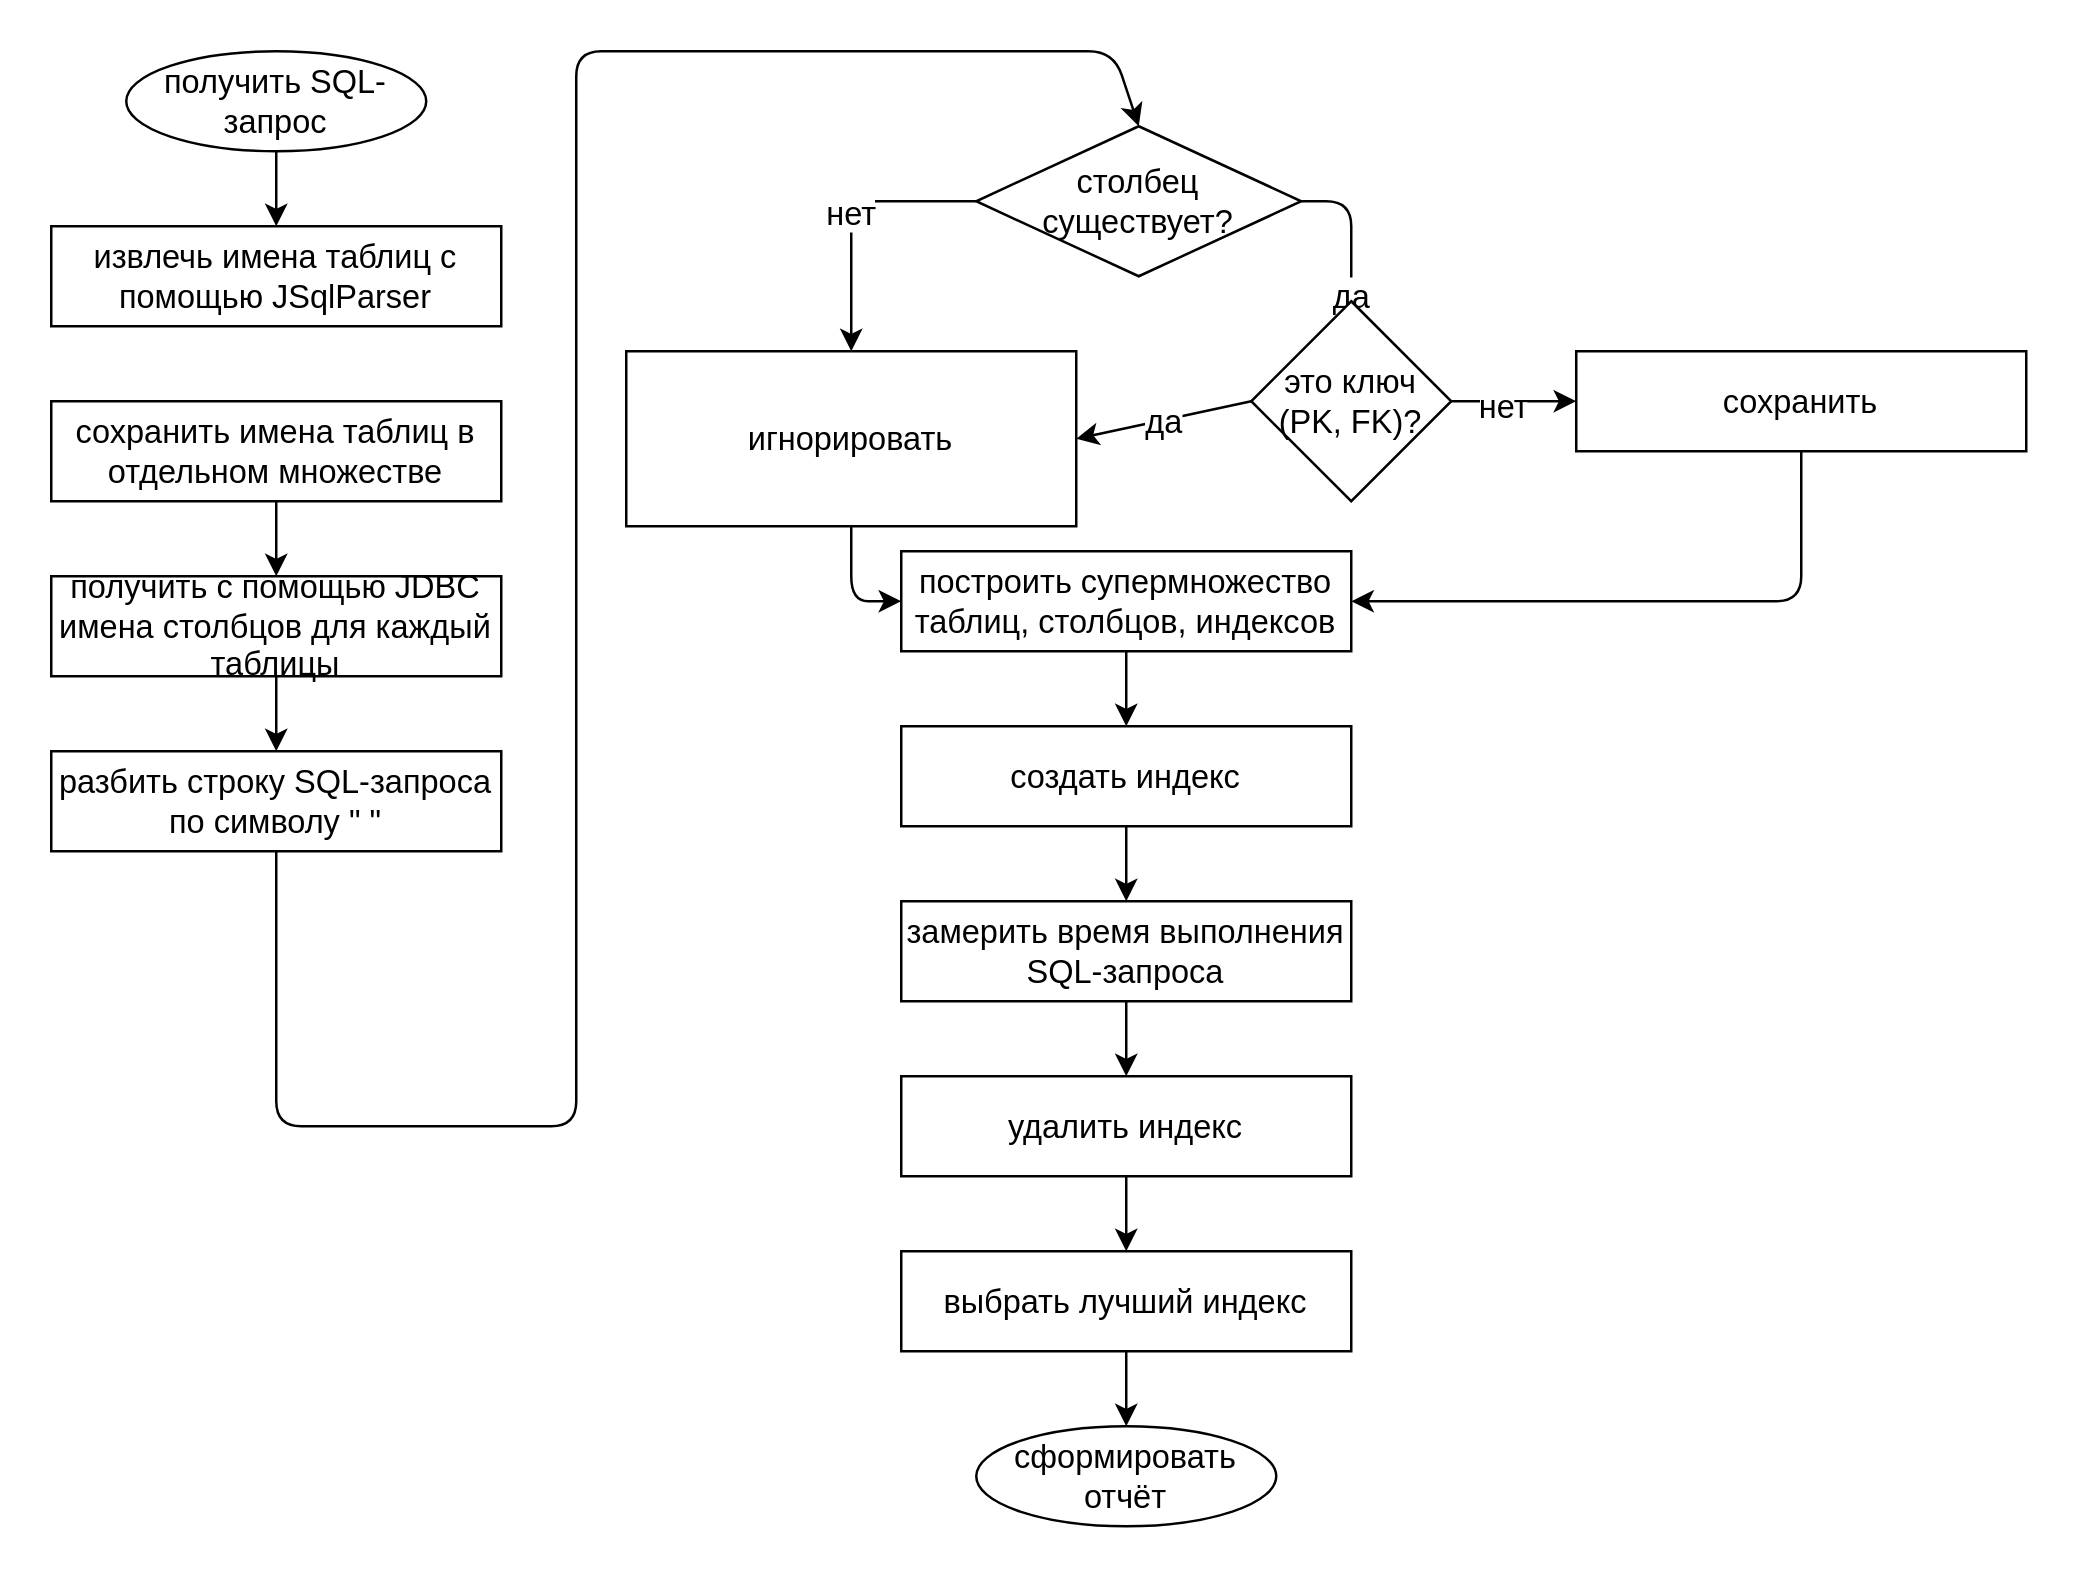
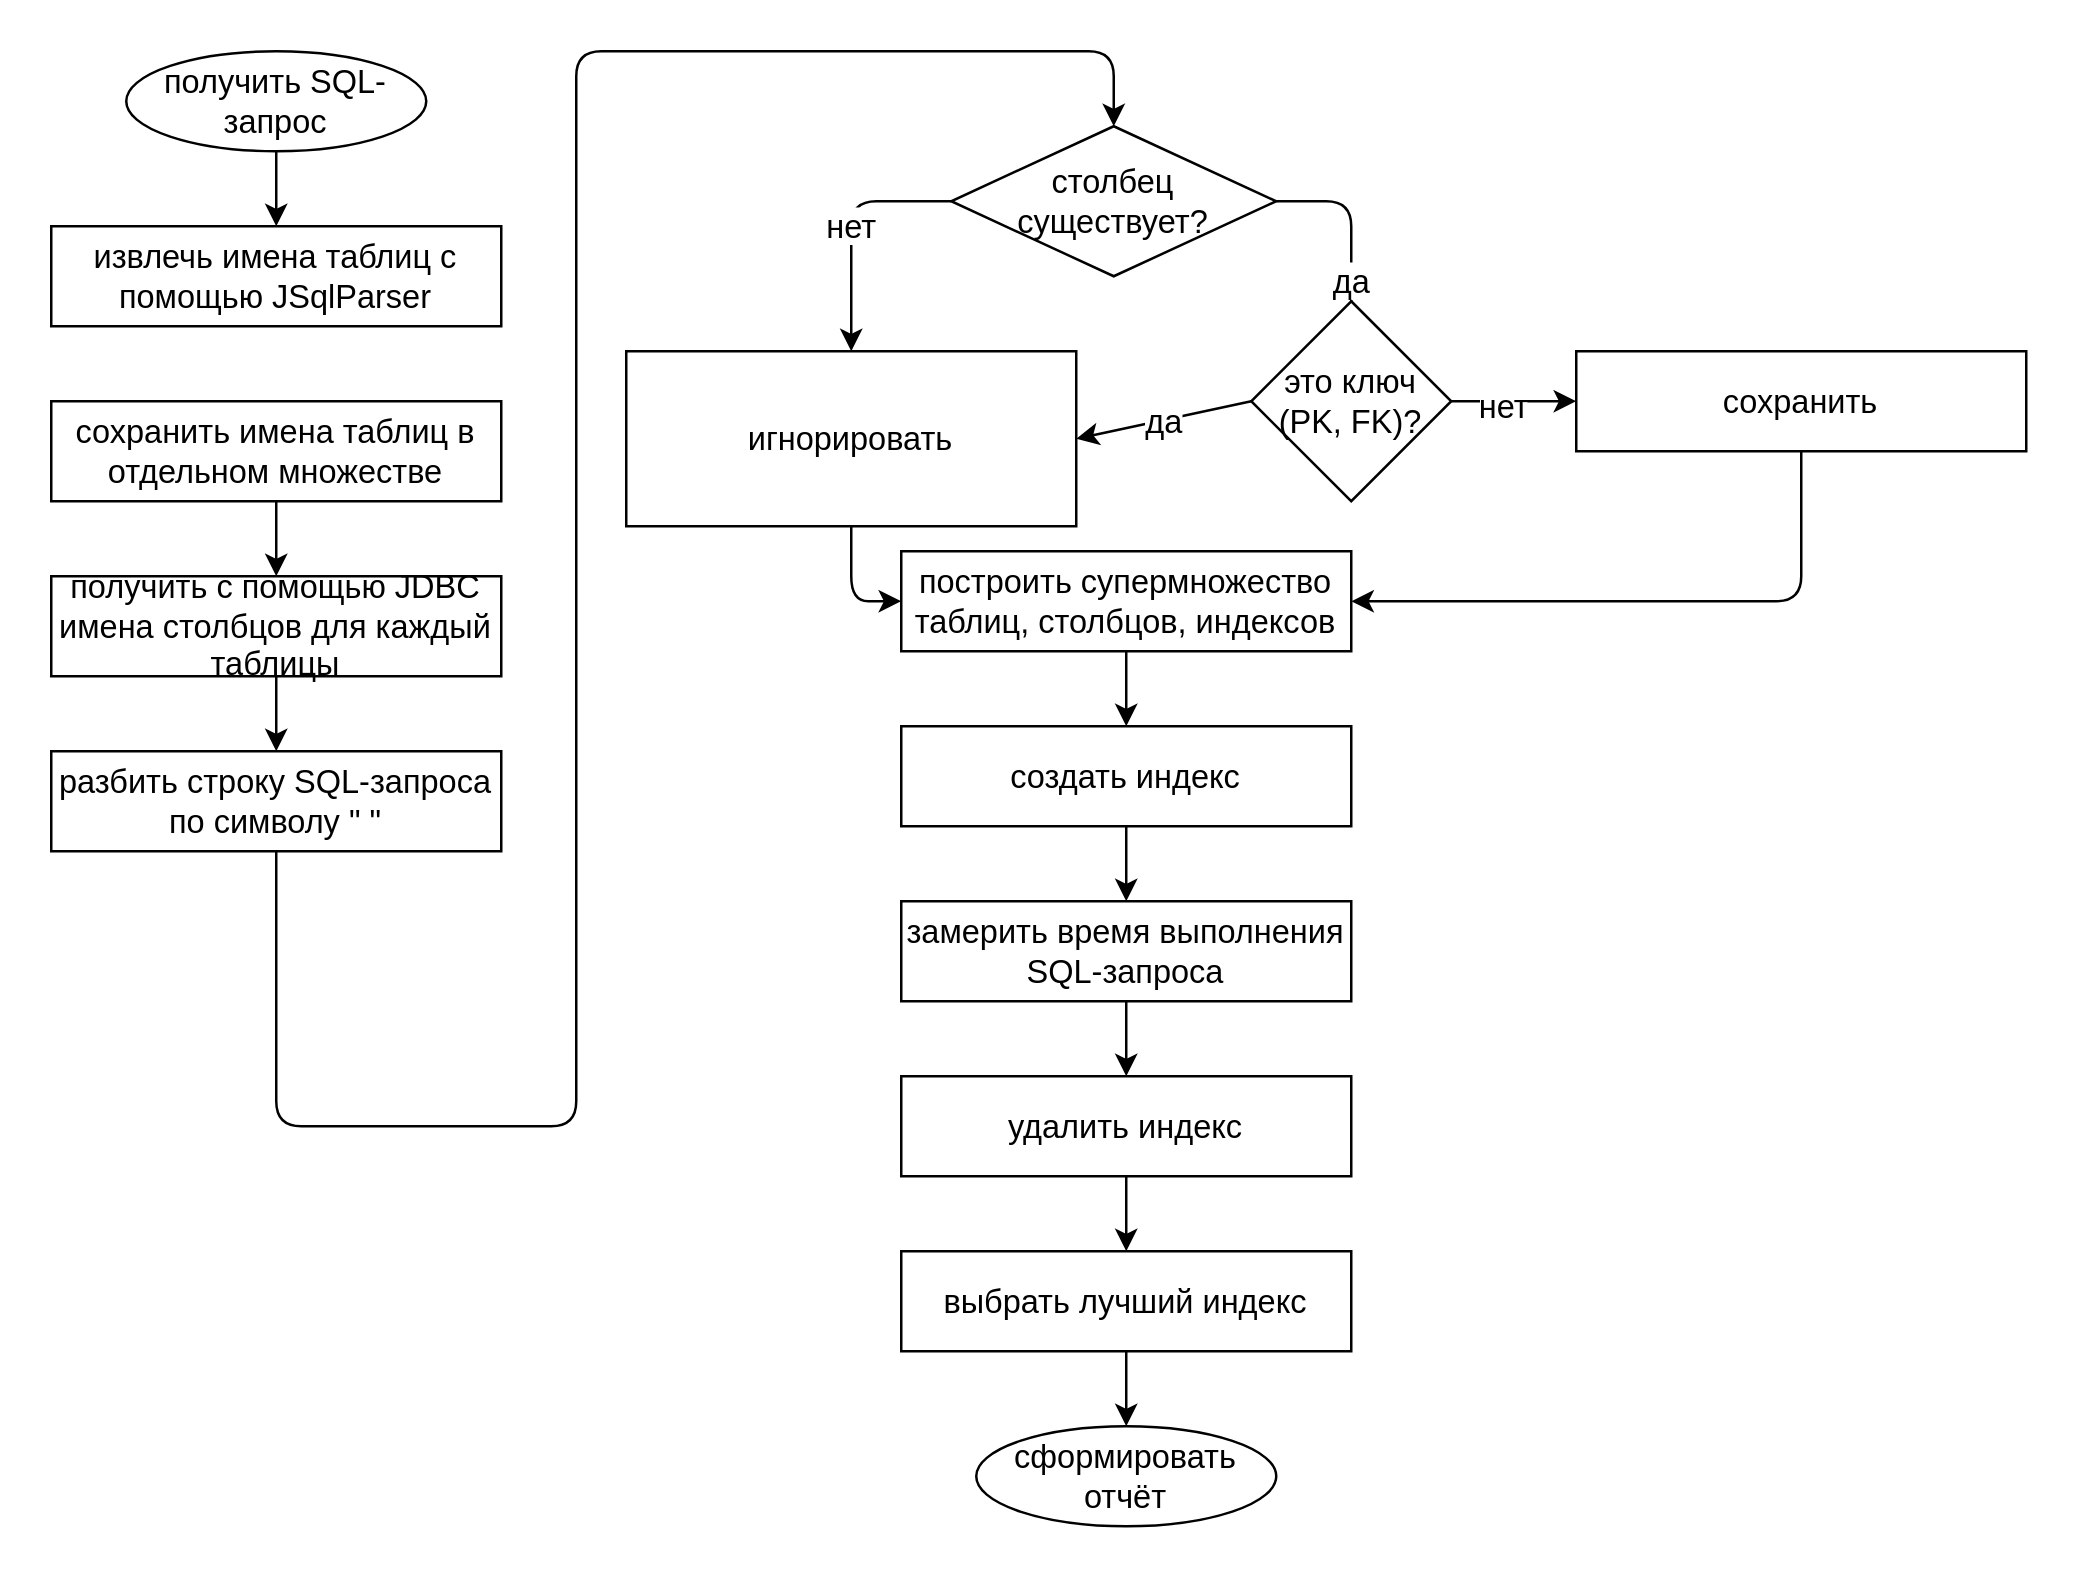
(1139, 201) -> (1114, 201)
